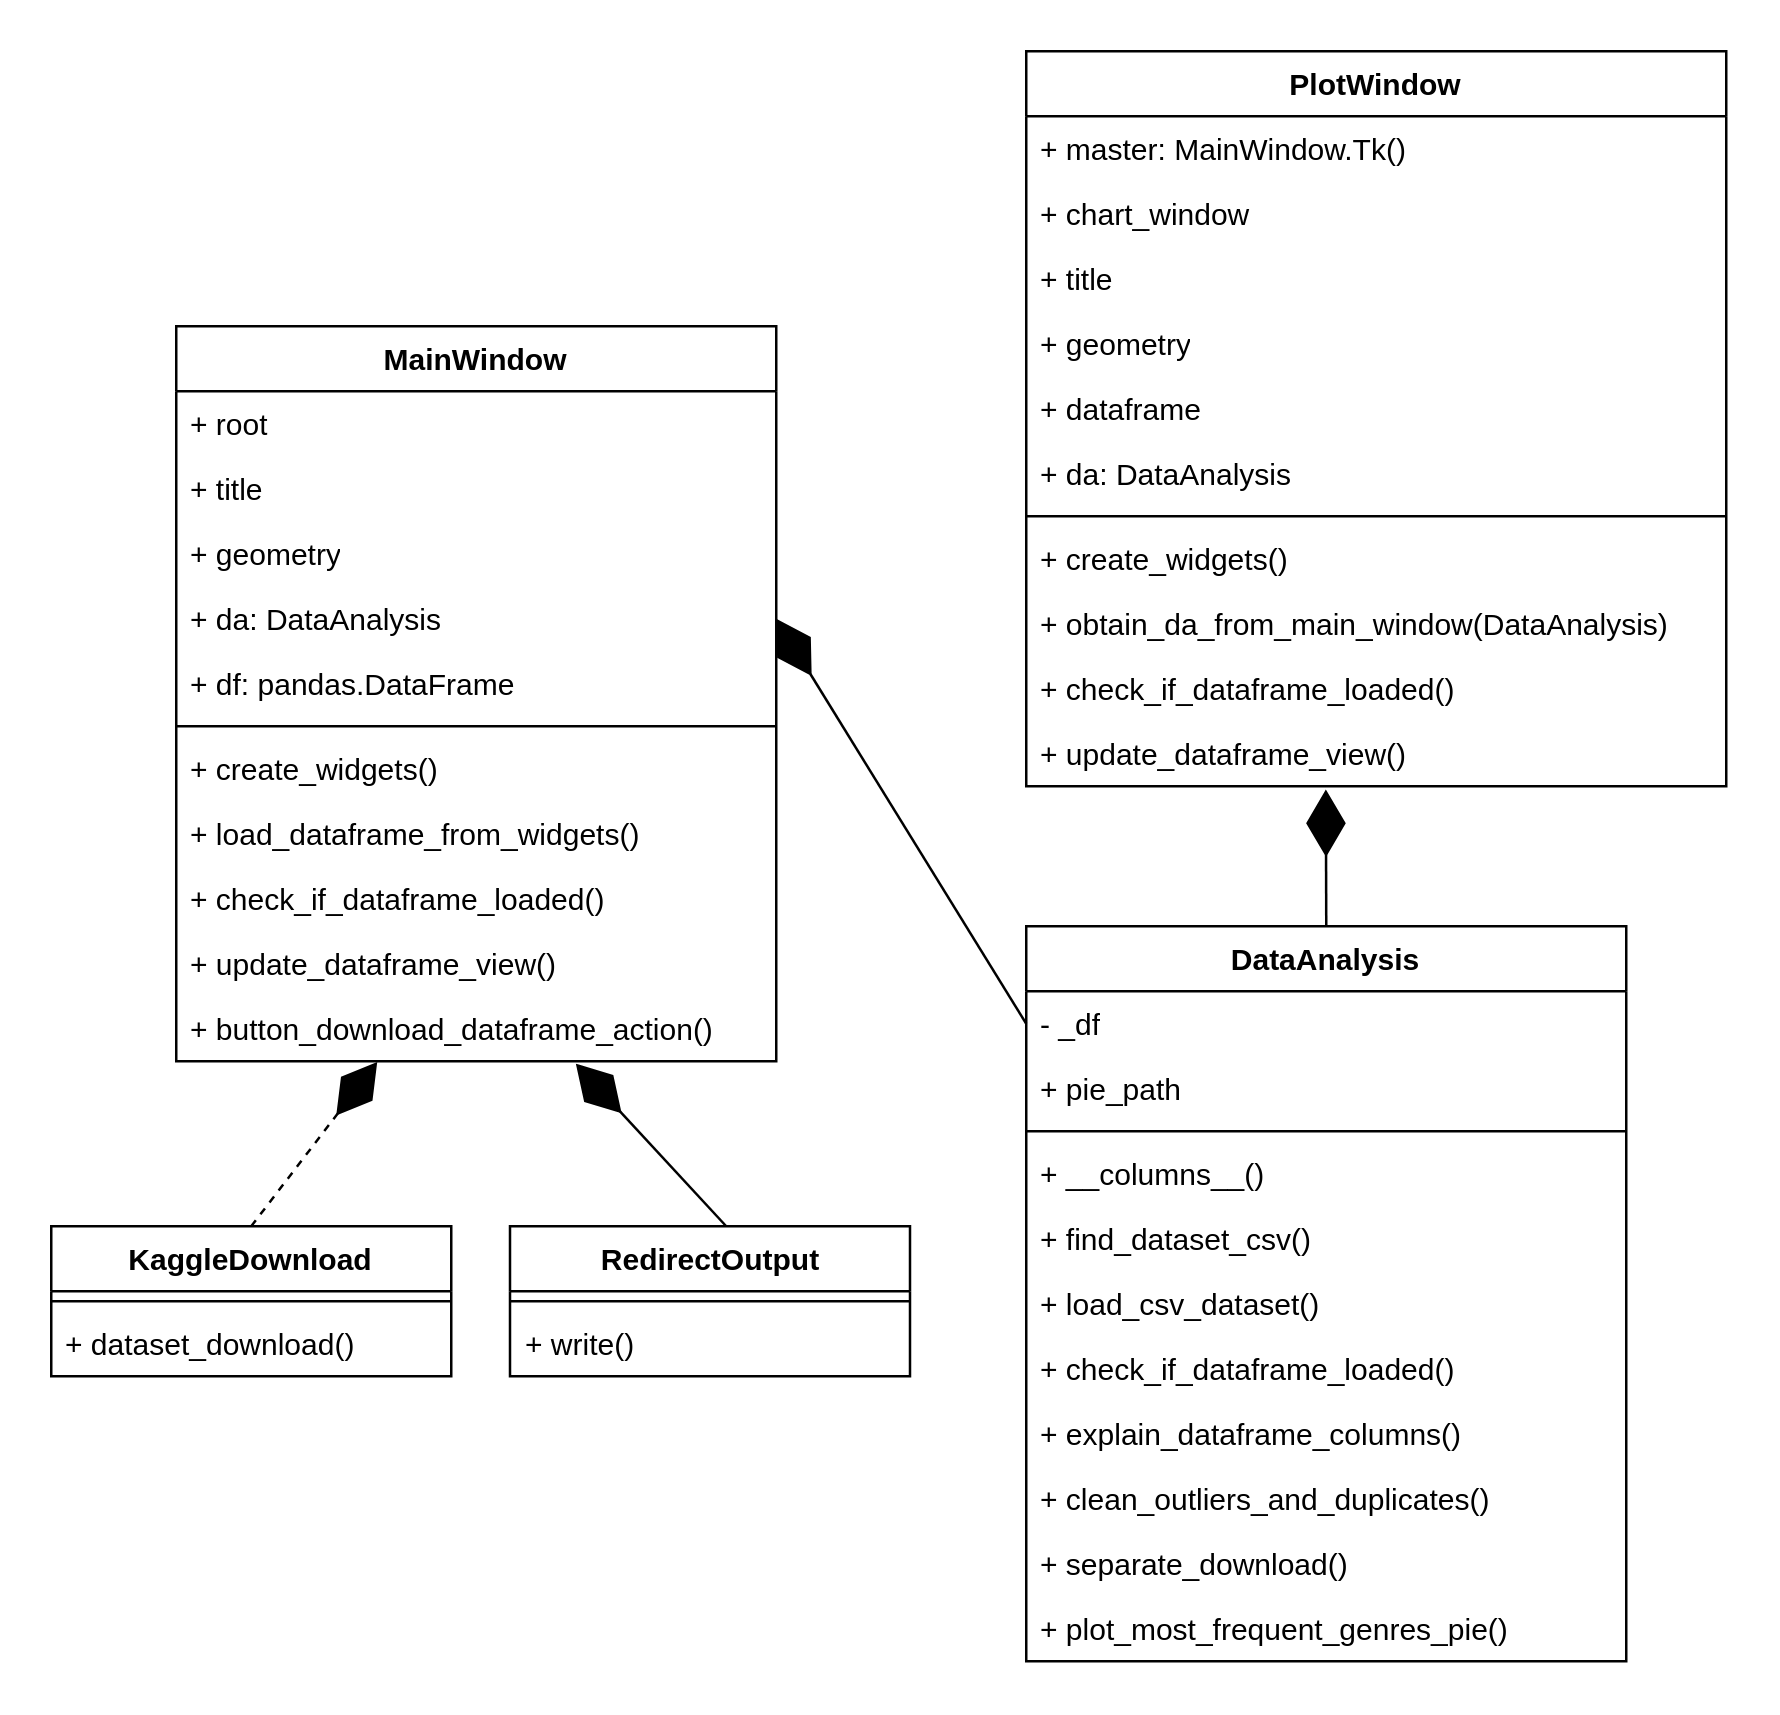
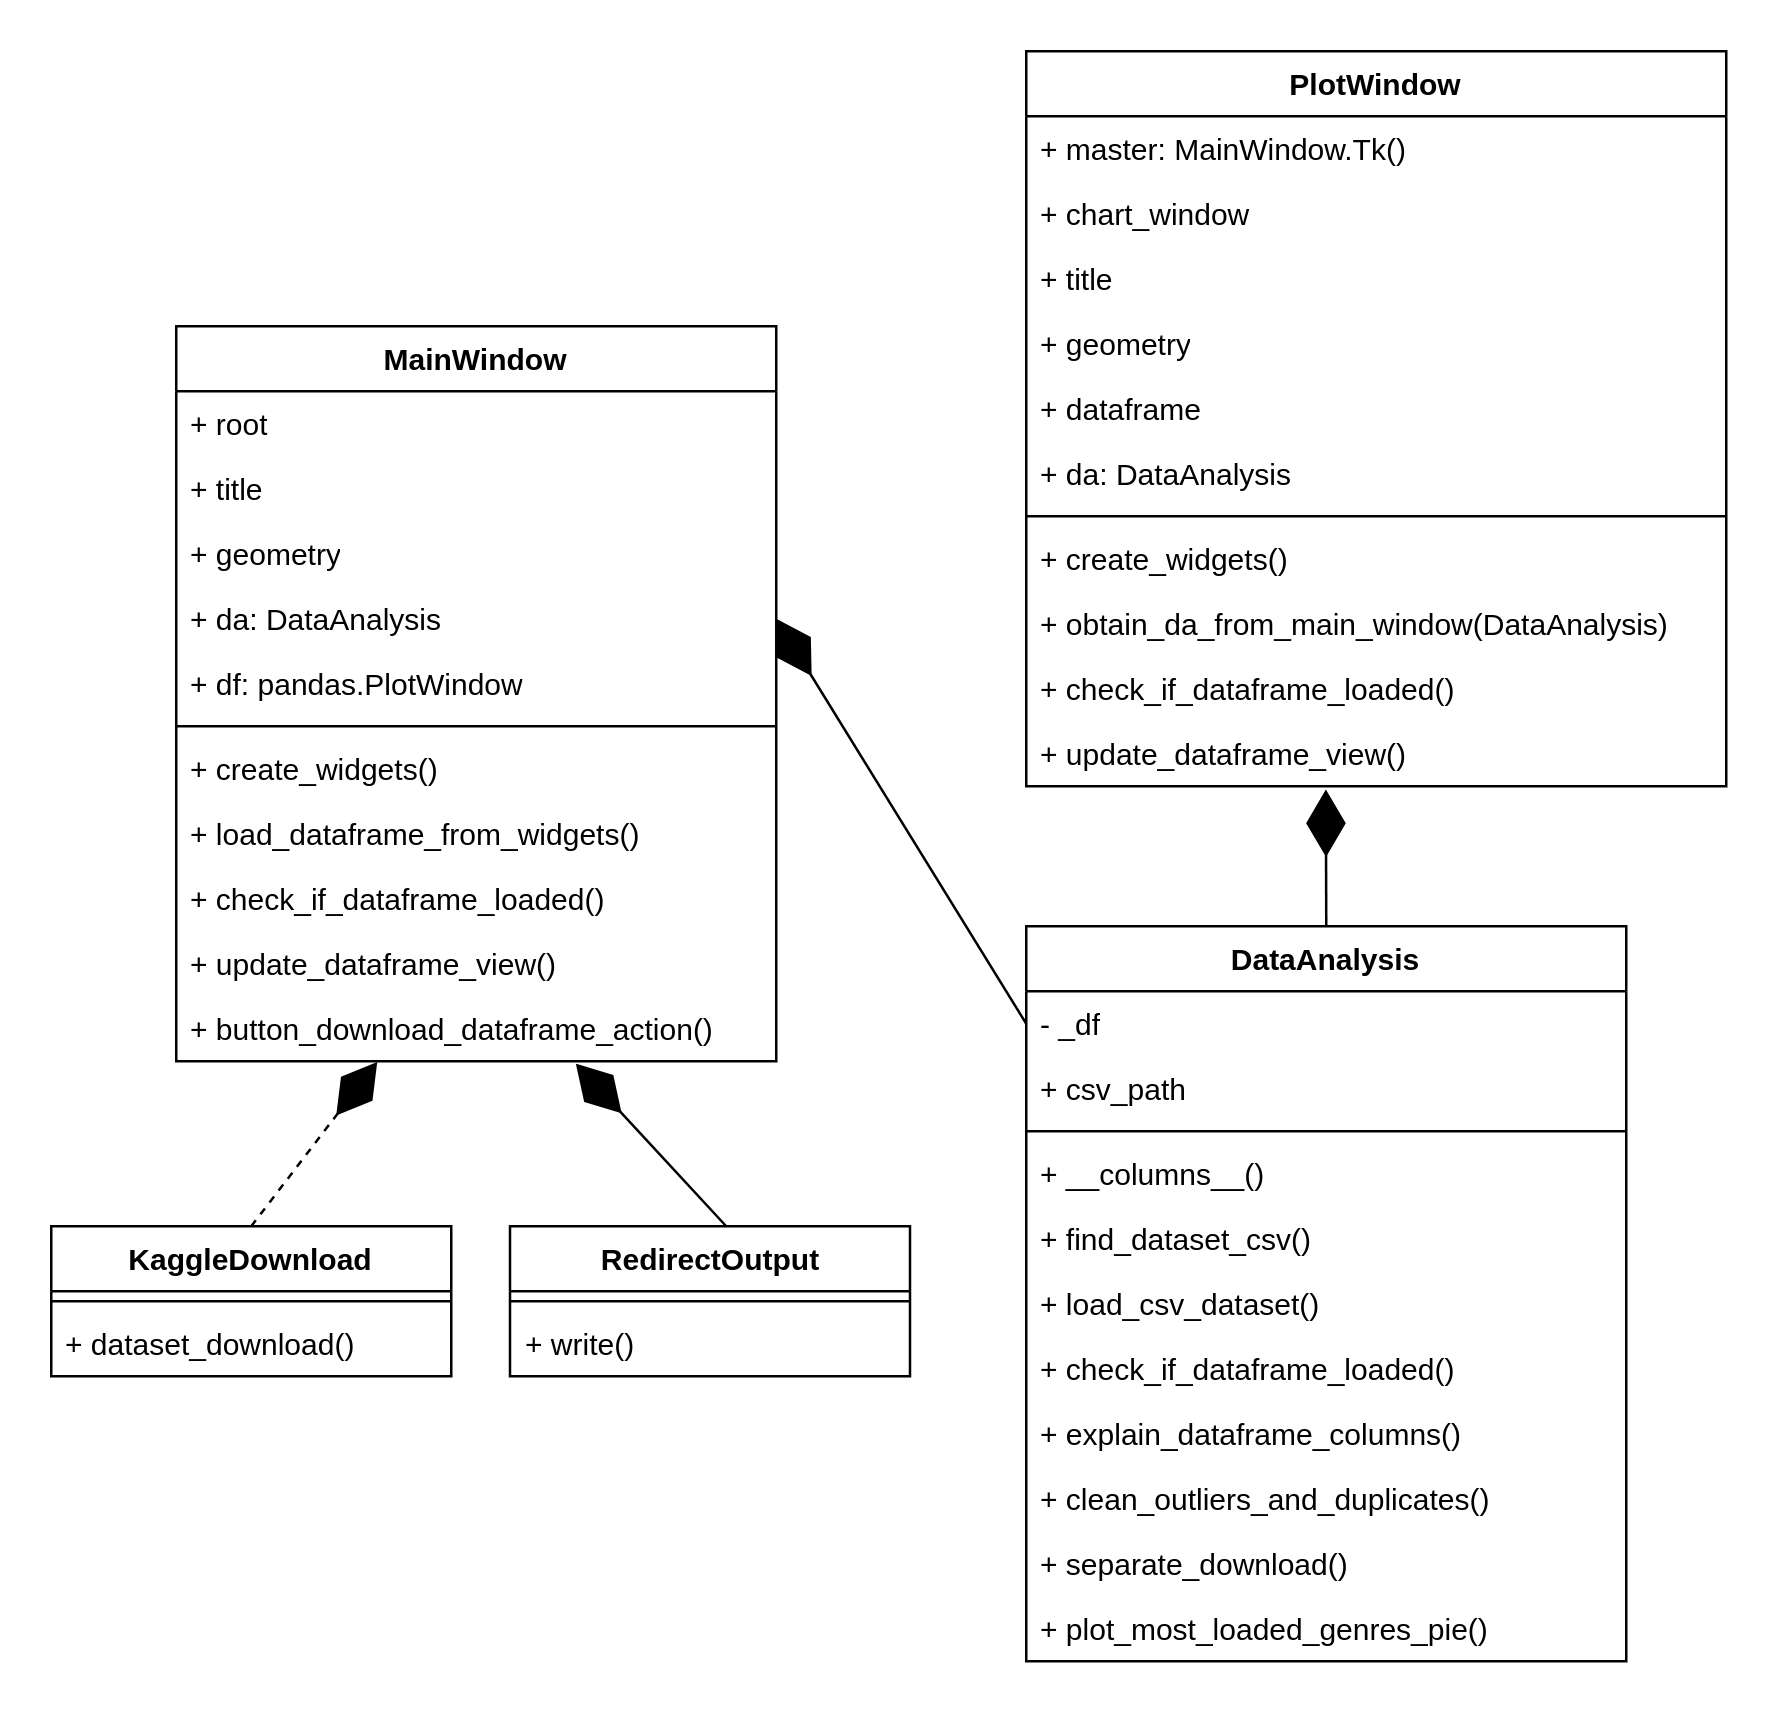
(360, 687) -> (361, 687)
(1117, 1092) -> (1121, 1092)
(1307, 1632) -> (1286, 1632)
